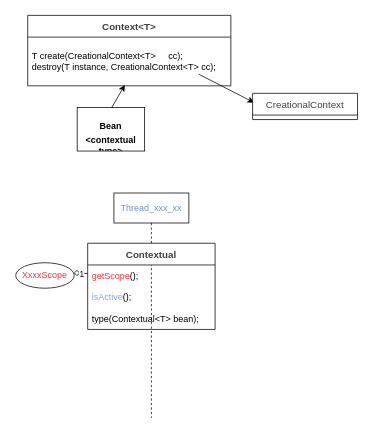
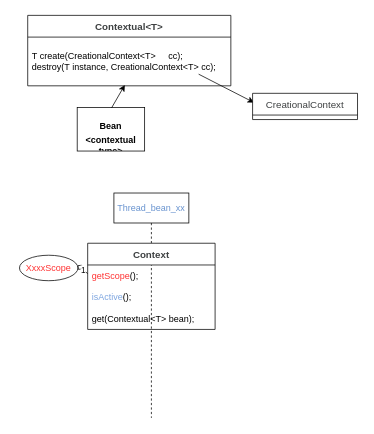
(129, 27) -> (129, 27)
(151, 208) -> (151, 208)
(151, 255) -> (151, 255)
(45, 276) -> (48, 268)
(151, 297) -> (149, 297)
